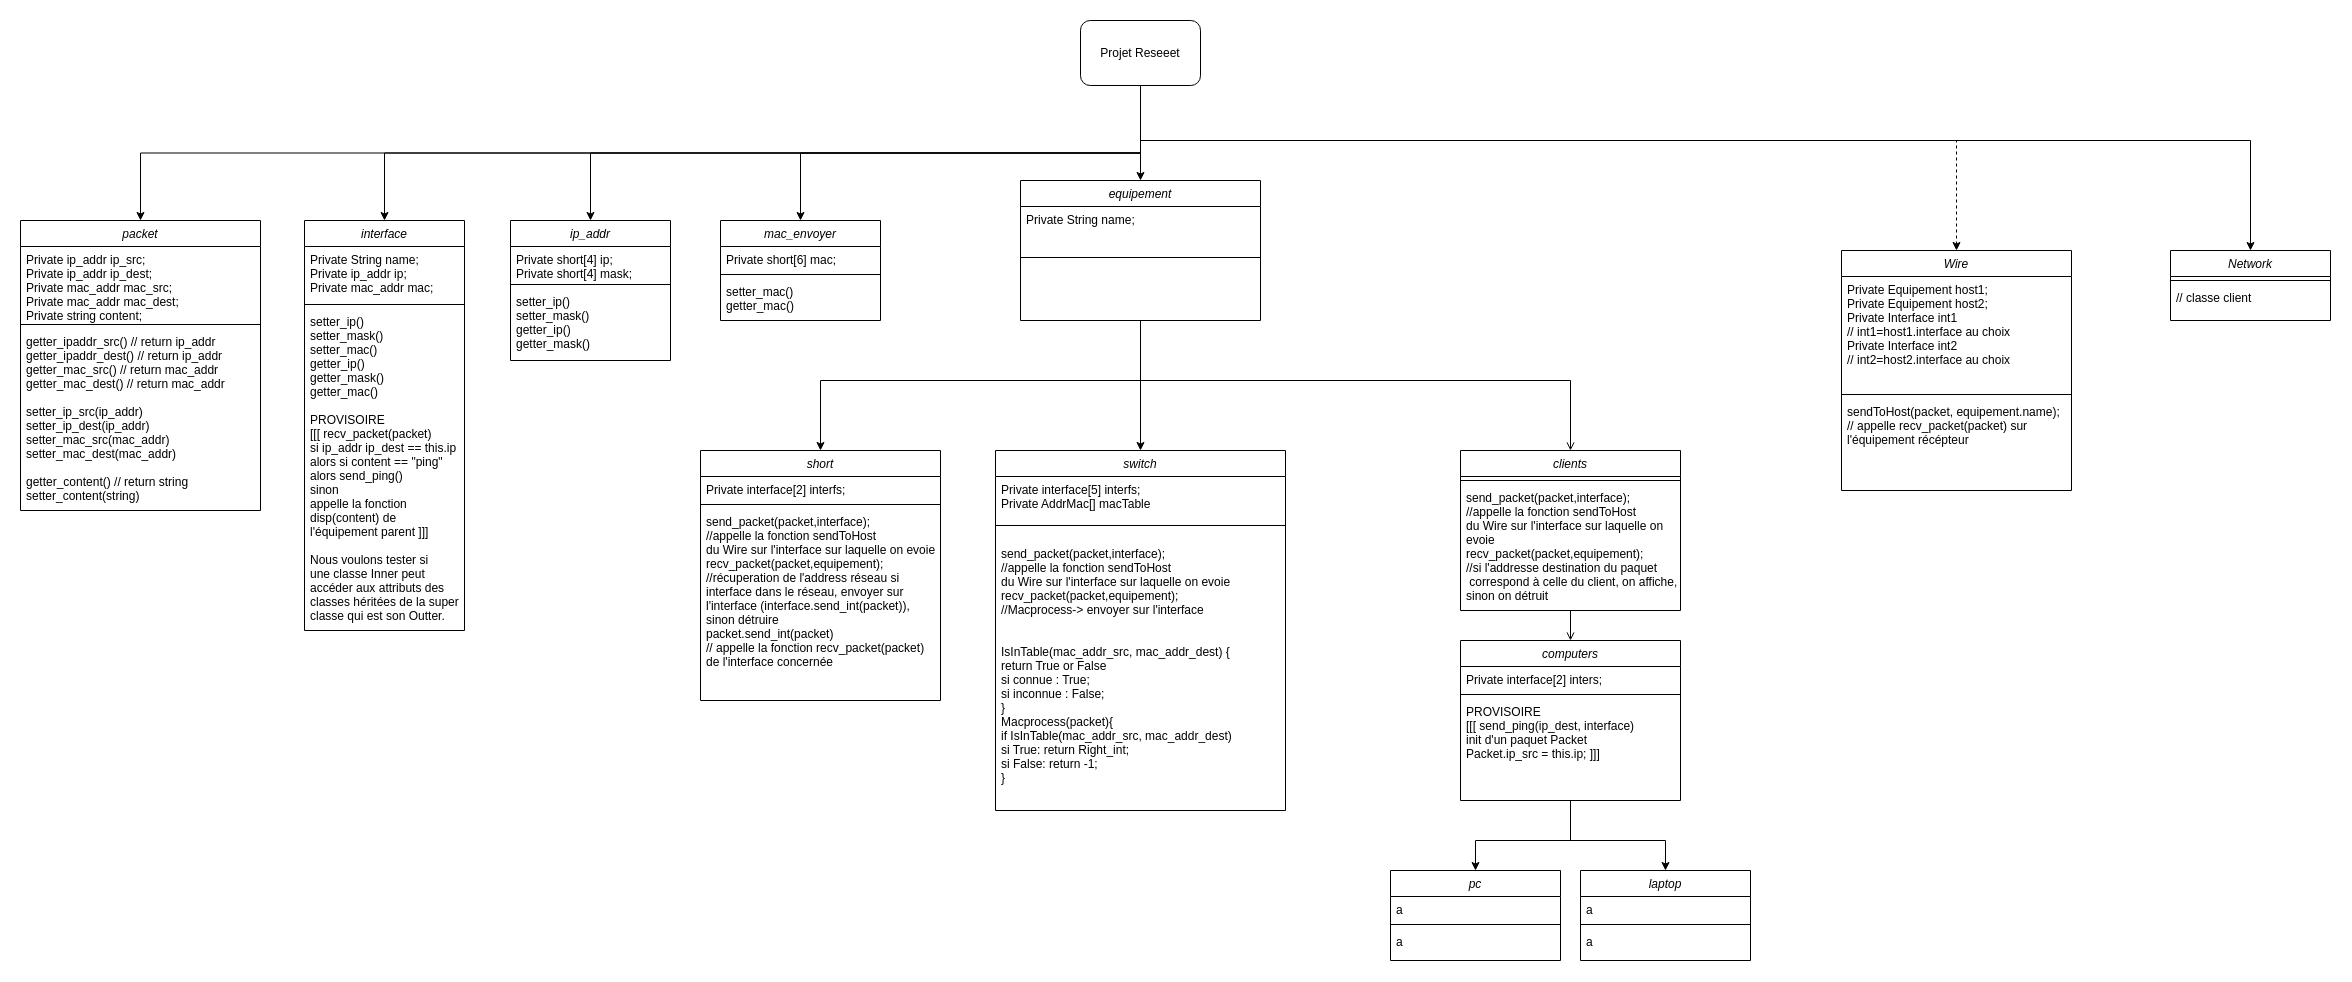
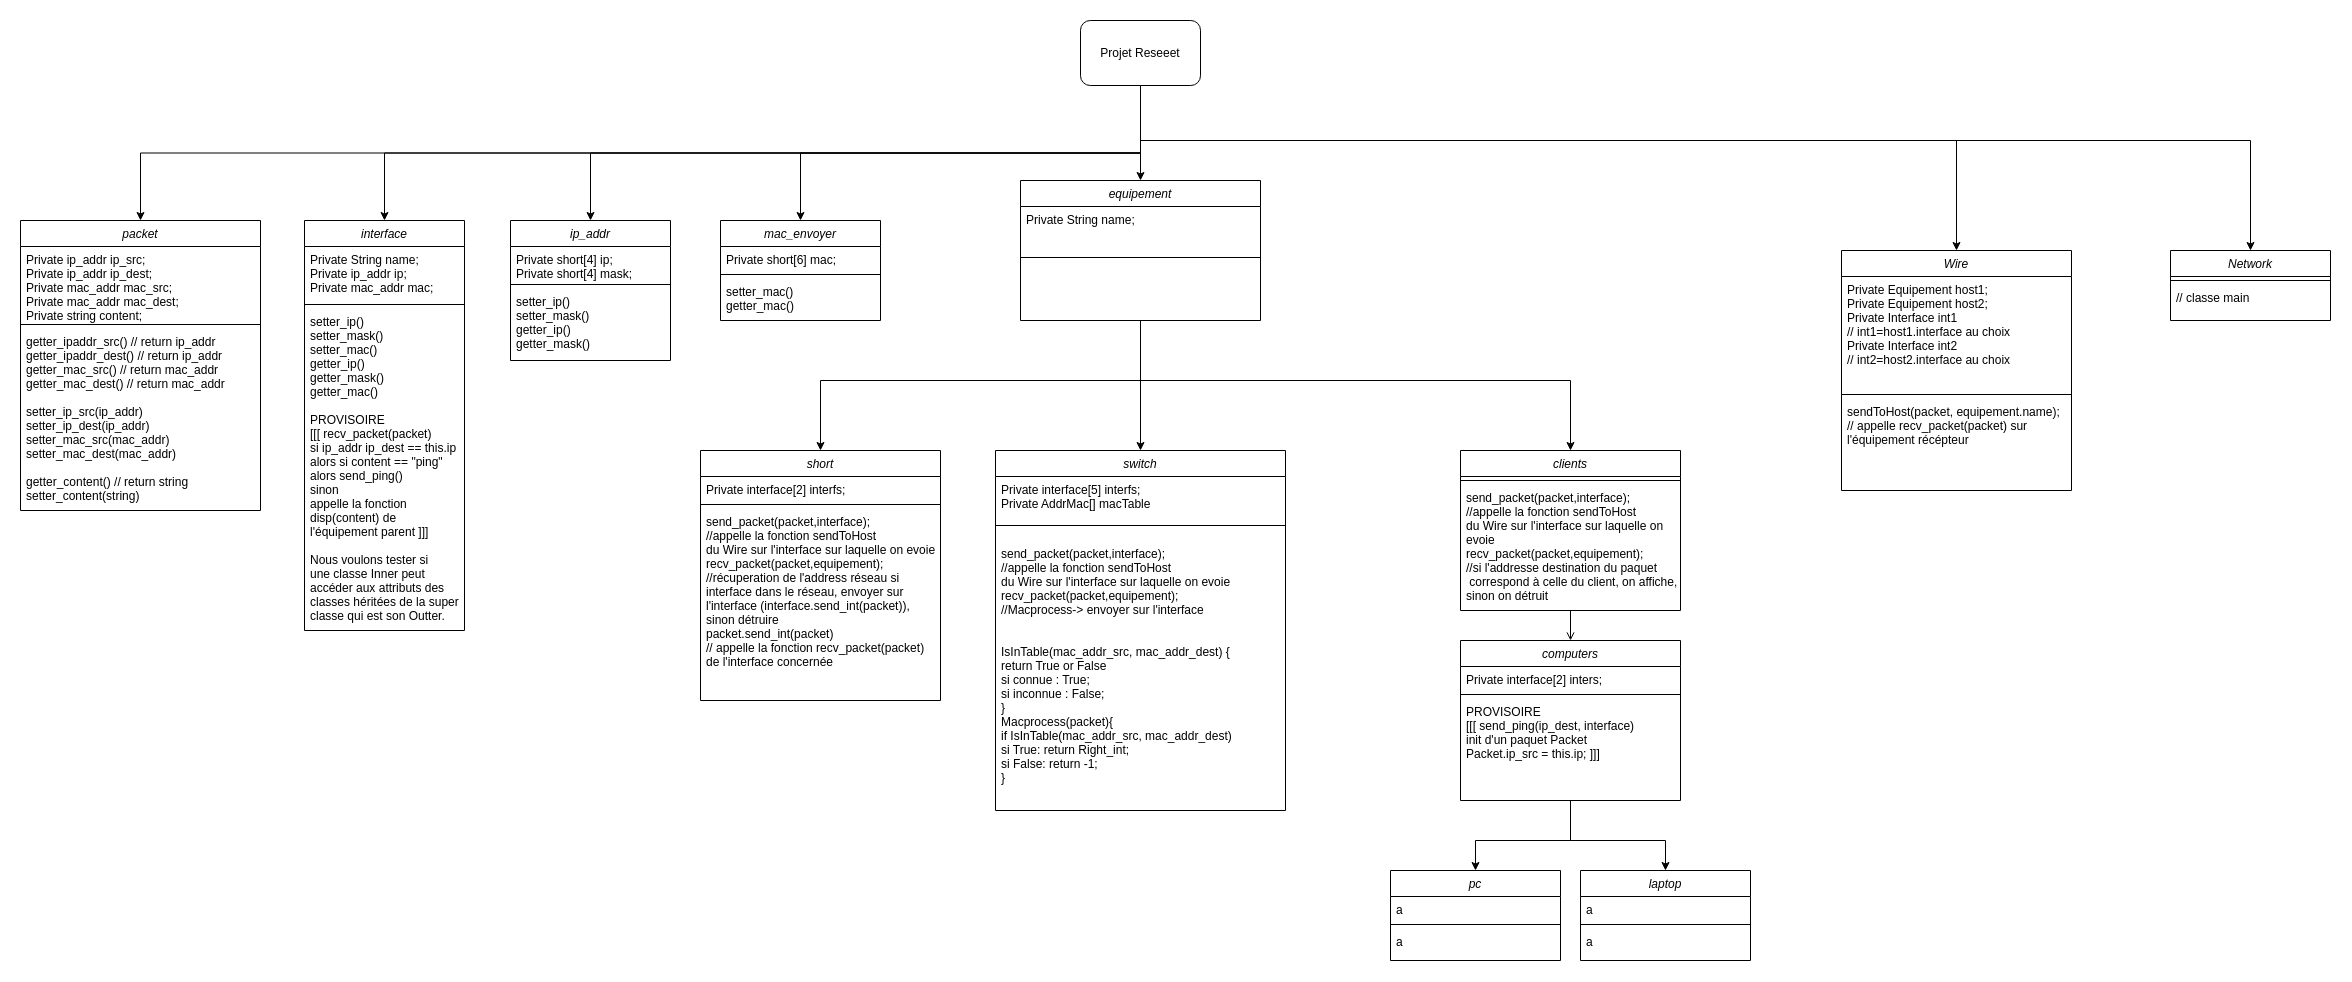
(1957, 192) -> (1957, 192)
(2222, 298) -> (2217, 298)
(1571, 444) -> (1571, 442)
